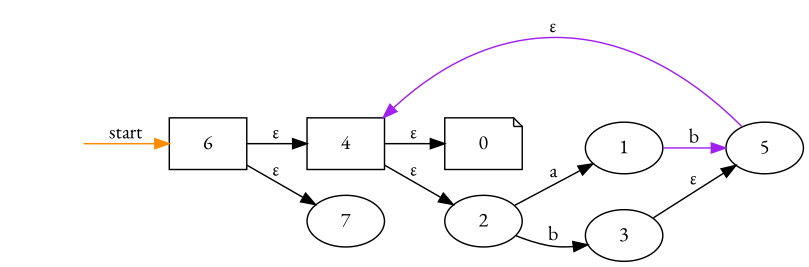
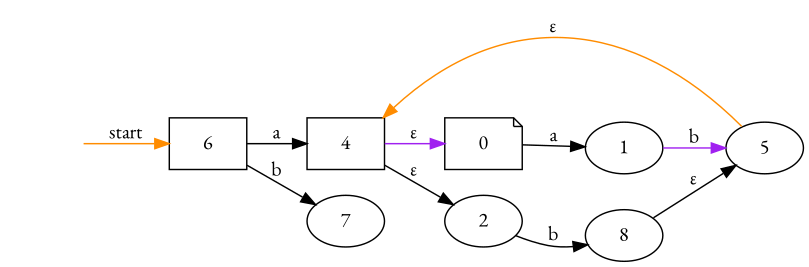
(571, 38) -> (571, 38)
(277, 133) -> (277, 133)
(407, 144) -> (407, 144)
(277, 170) -> (277, 170)
(547, 188) -> (546, 146)
(624, 235) -> (624, 235)
